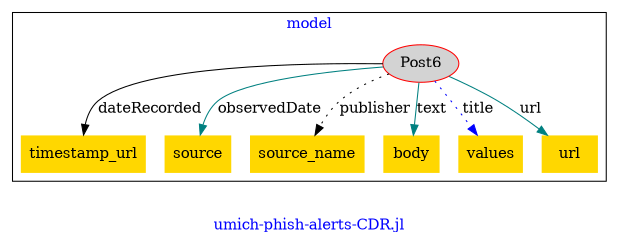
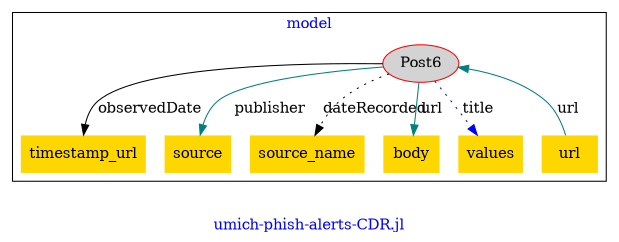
(496, 100) -> (528, 88)
(150, 109) -> (150, 109)
(270, 109) -> (270, 109)
(375, 109) -> (375, 109)
(432, 109) -> (432, 109)
